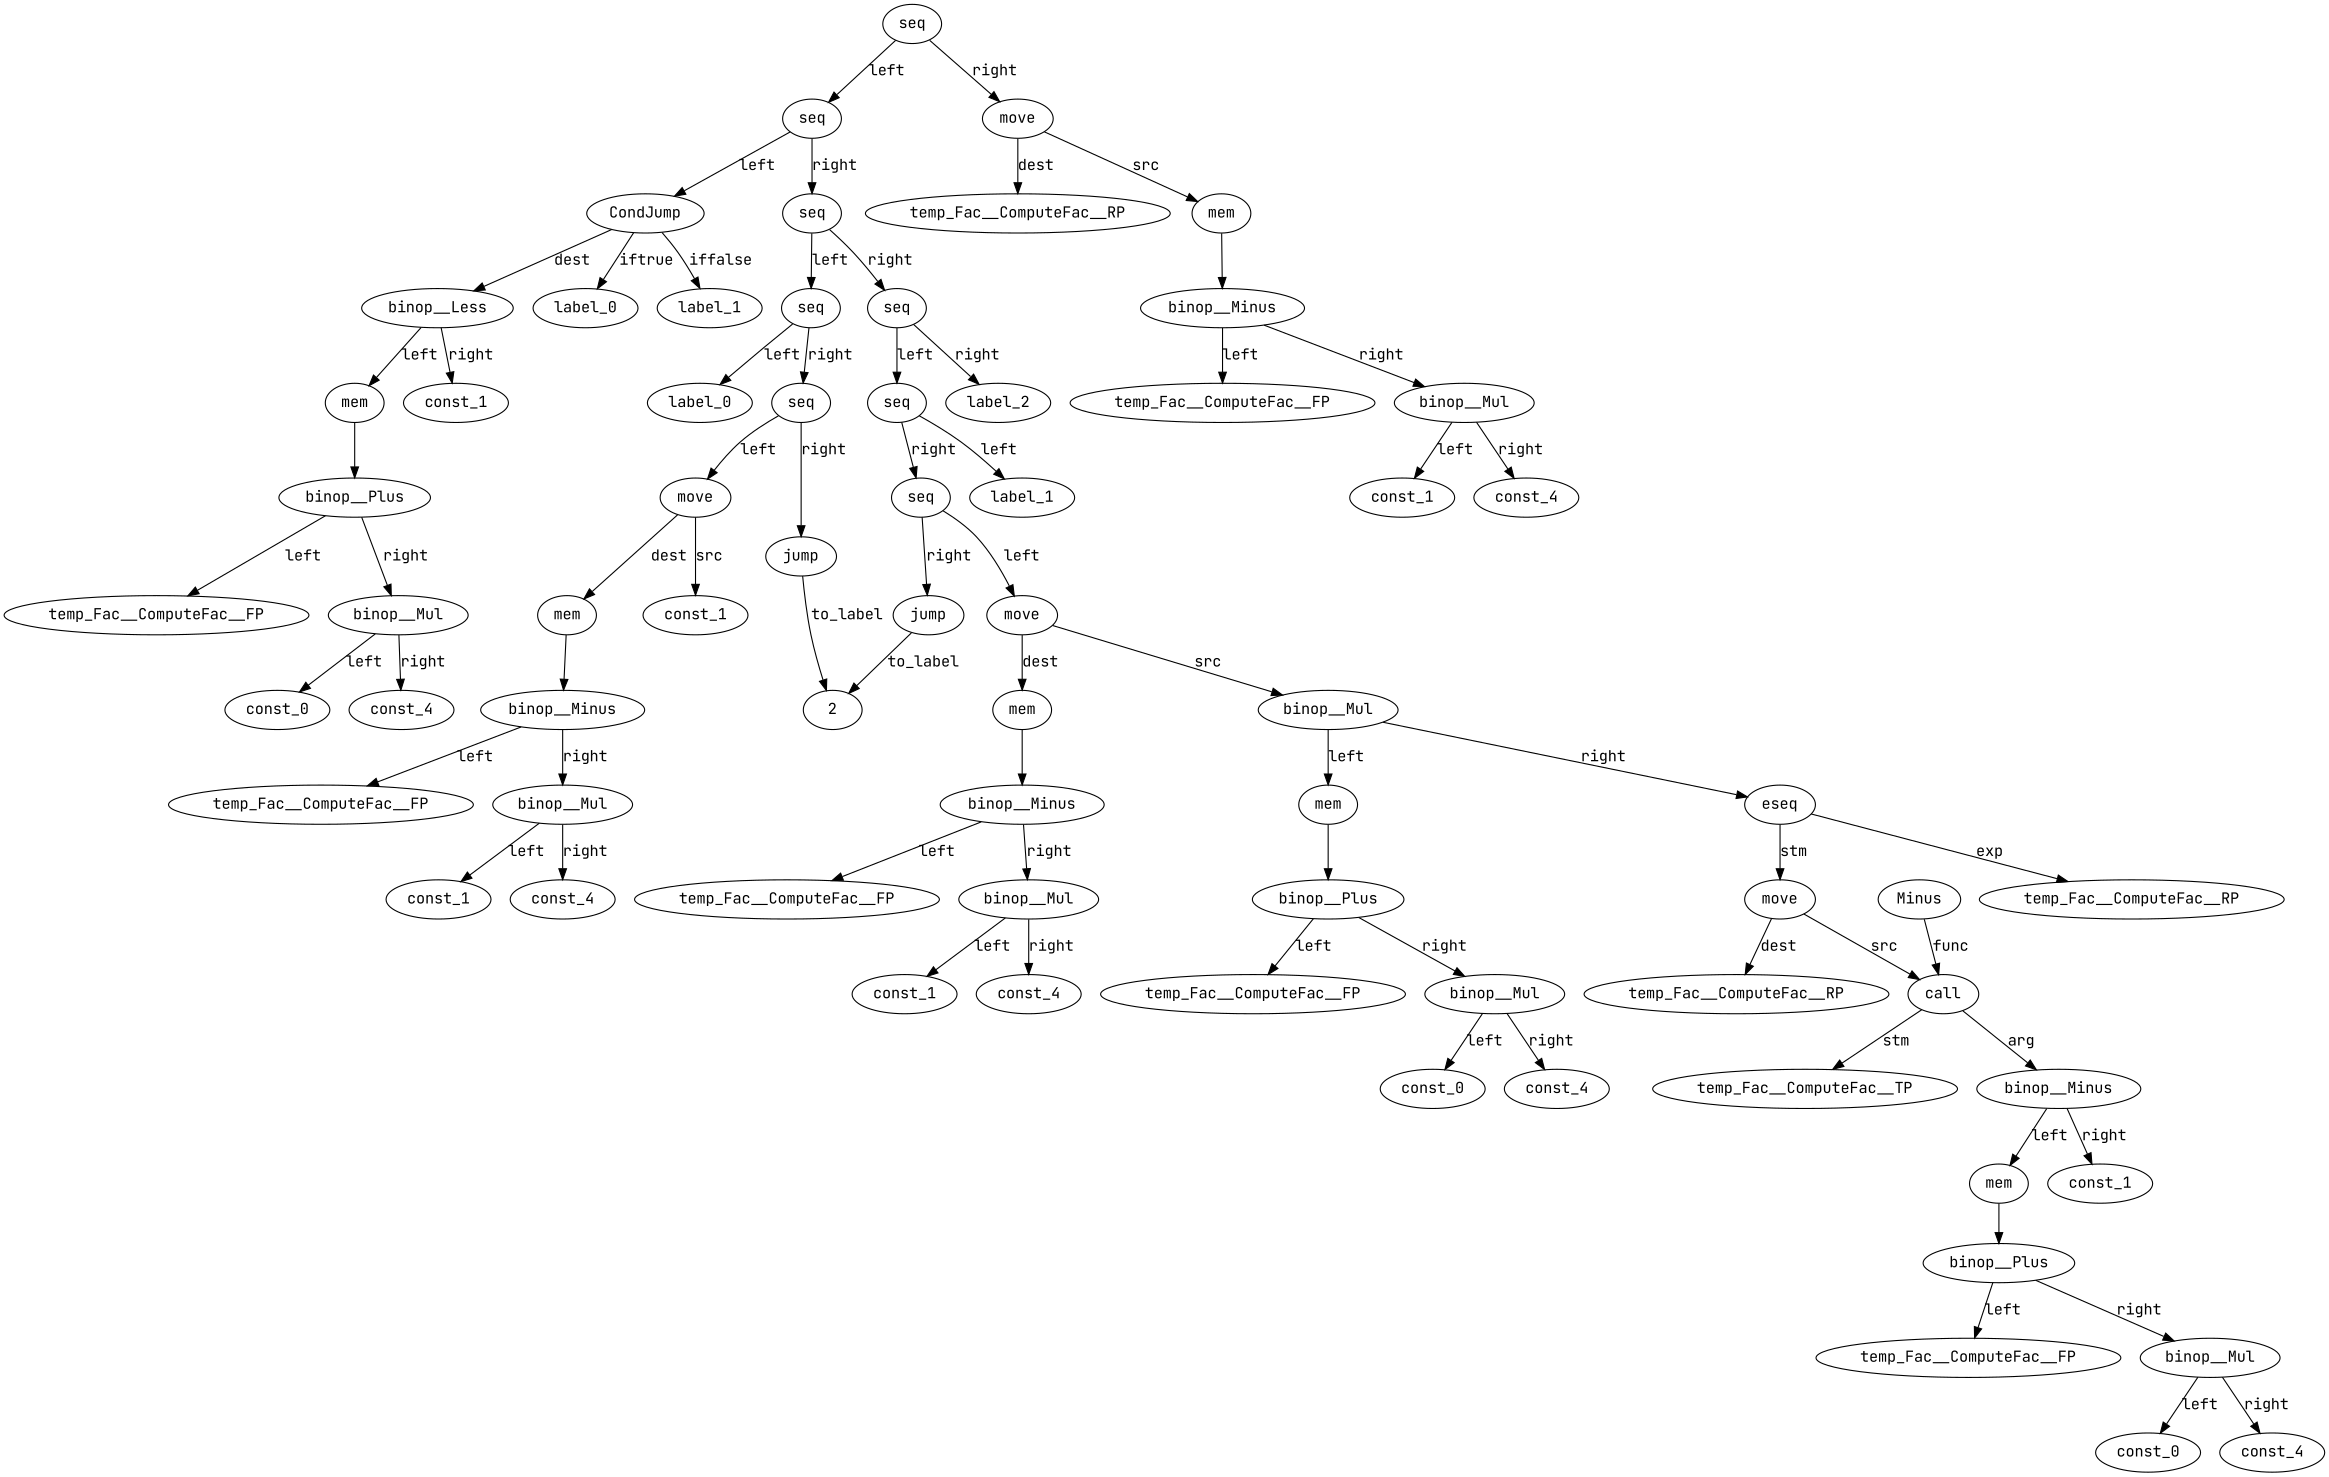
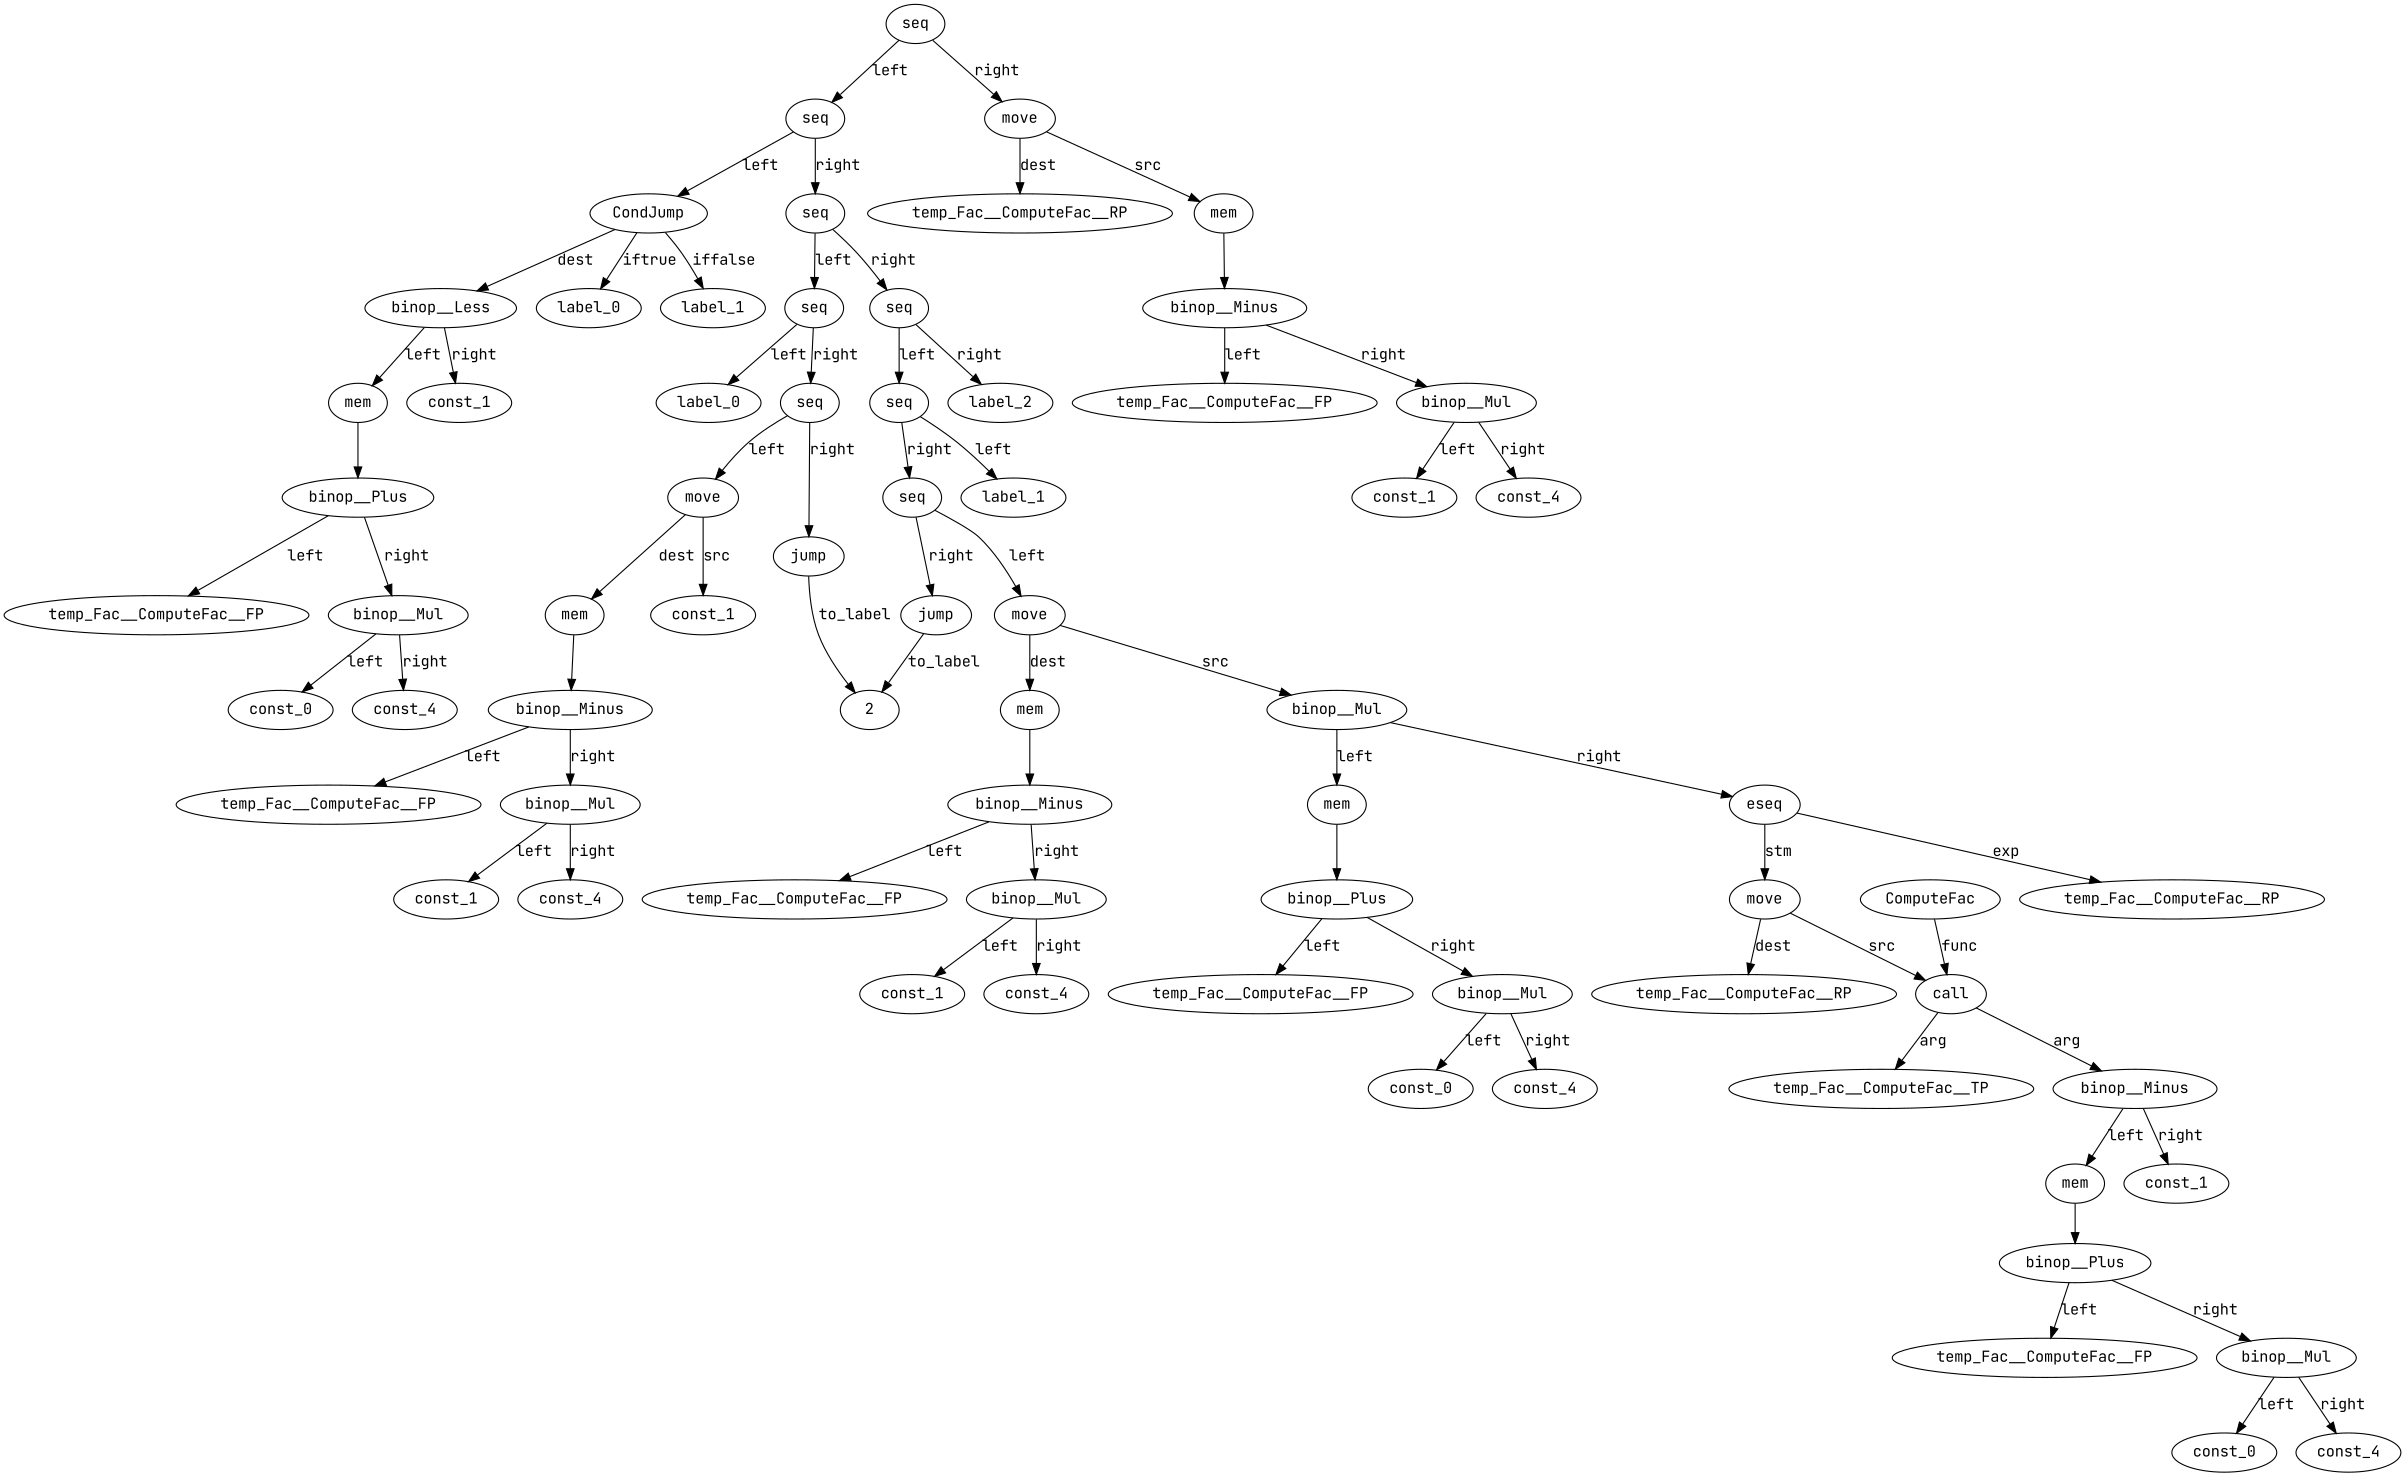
(1919, 899) -> (1930, 899)
(1896, 1042) -> (1933, 1042)
